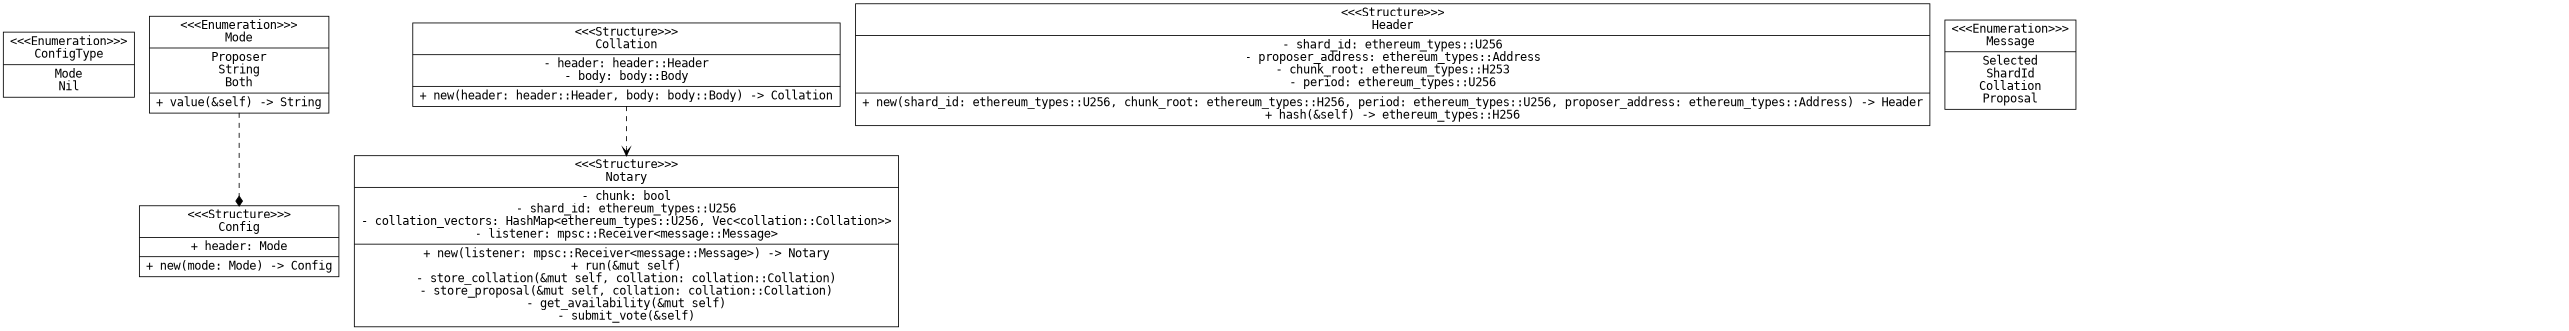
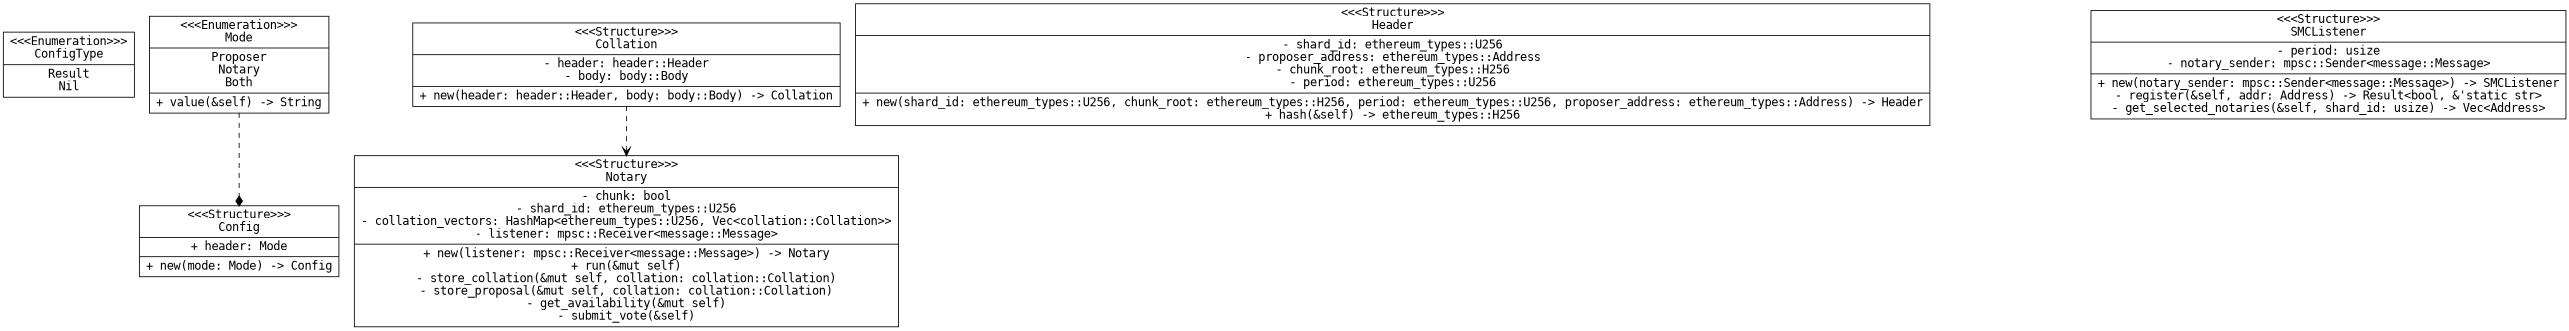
(2010, 65) -> none
none -> (2328, 65)
(239, 70) -> (239, 70)
(1393, 70) -> (1393, 70)
(69, 74) -> (69, 74)
